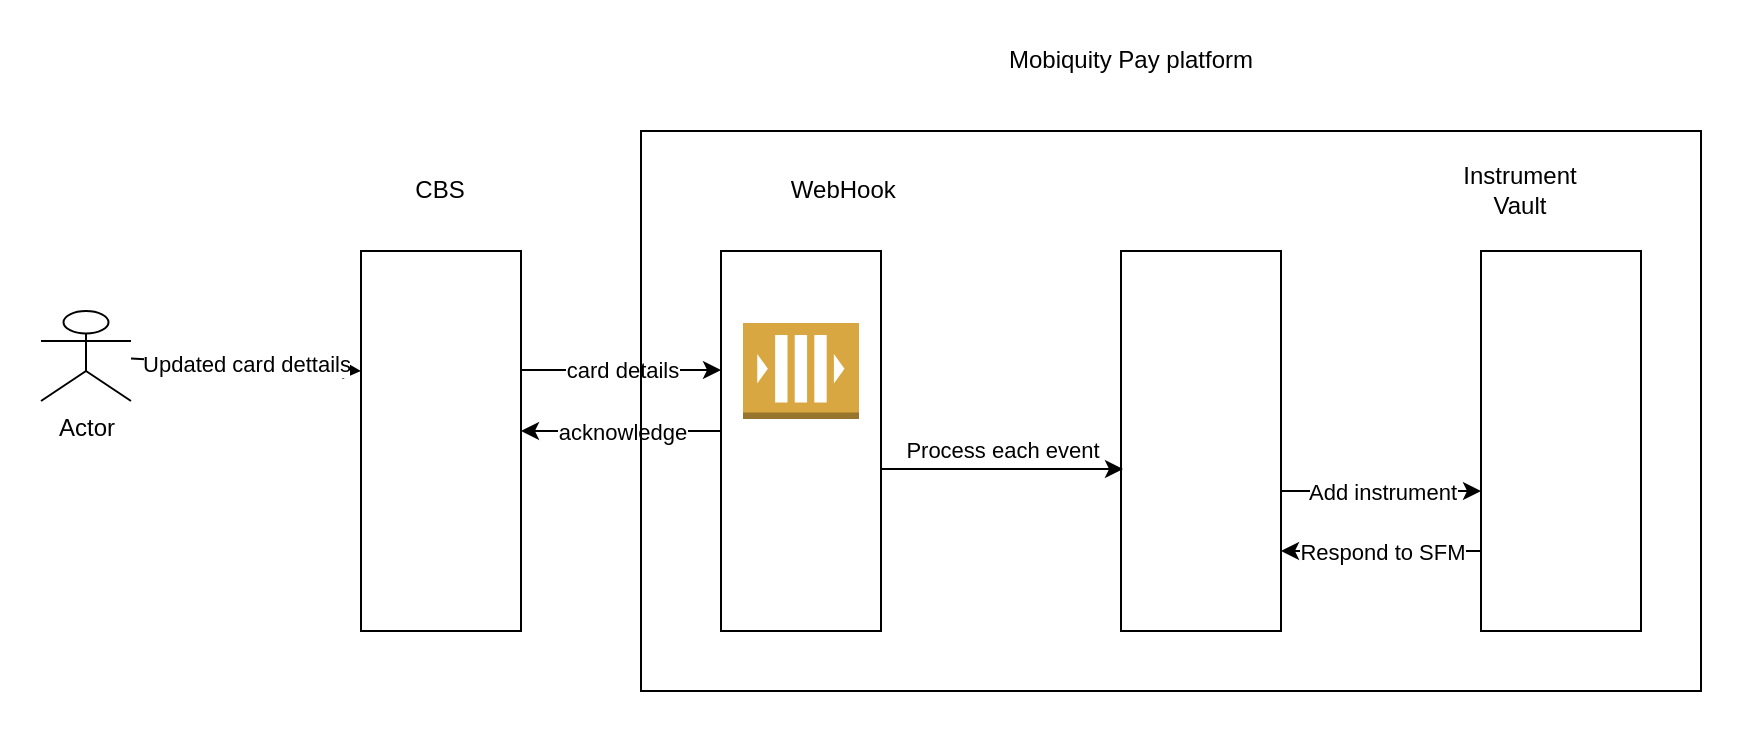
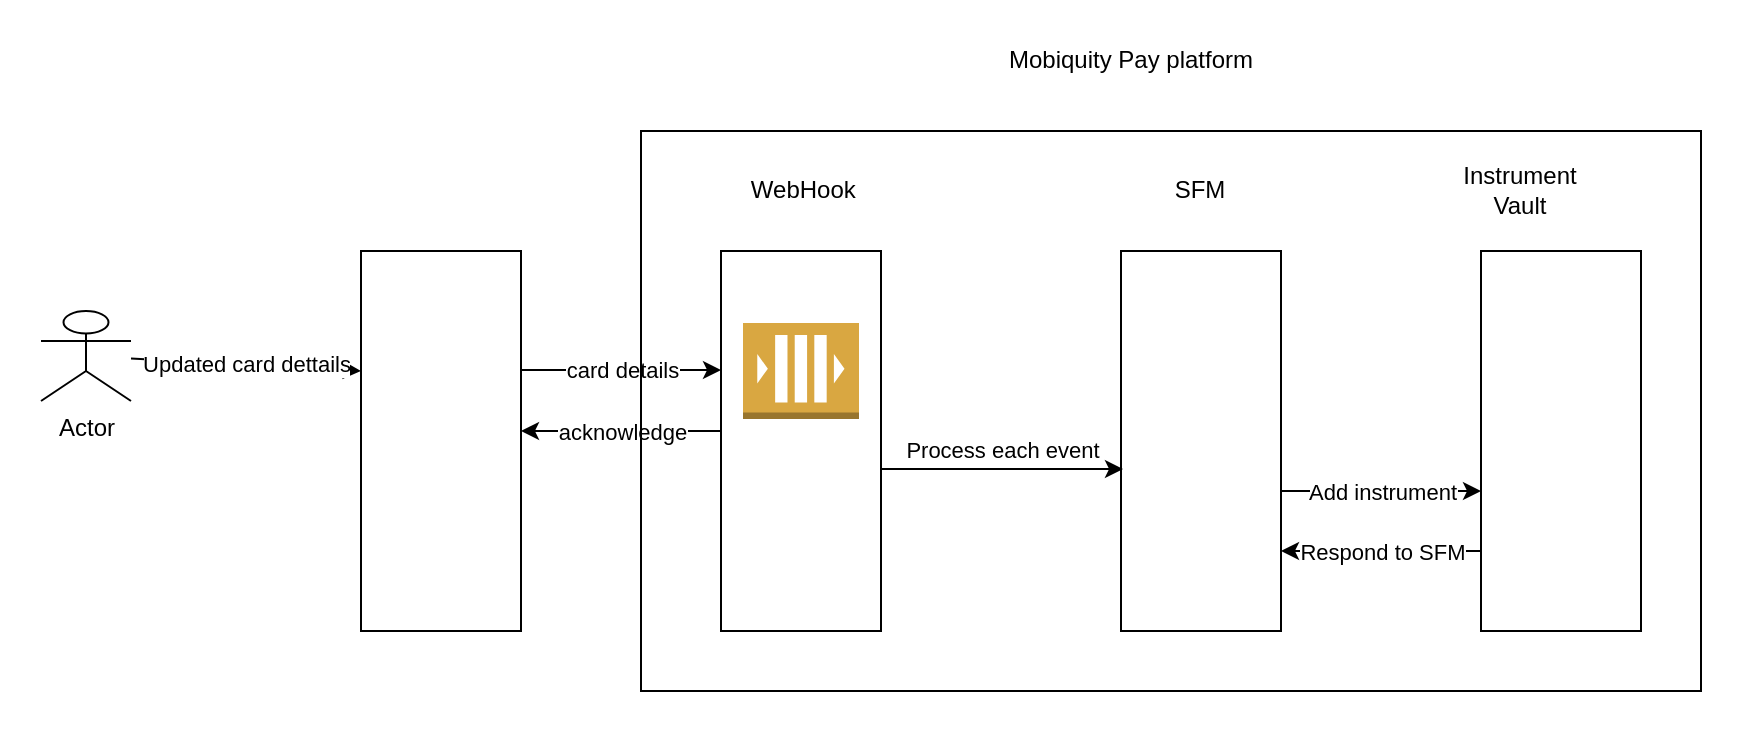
(441, 191) -> none
(841, 191) -> (801, 191)
none -> (1201, 191)
